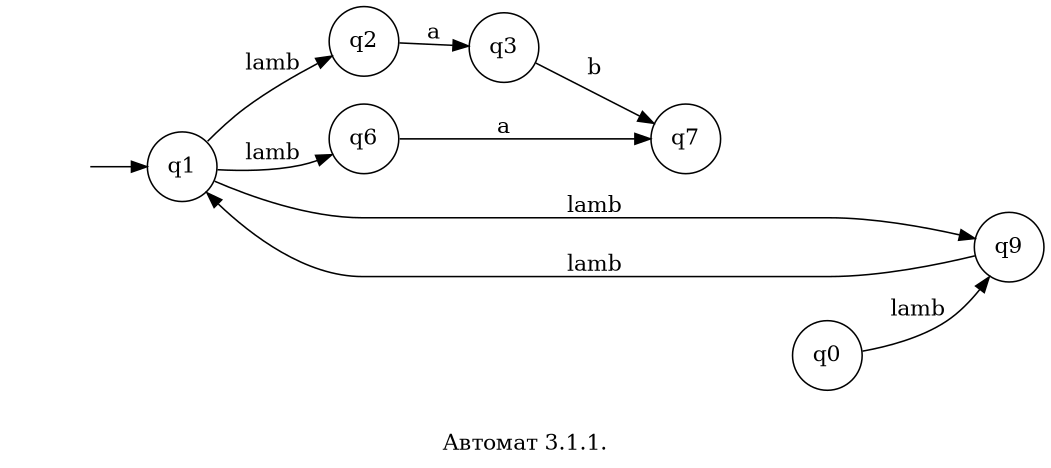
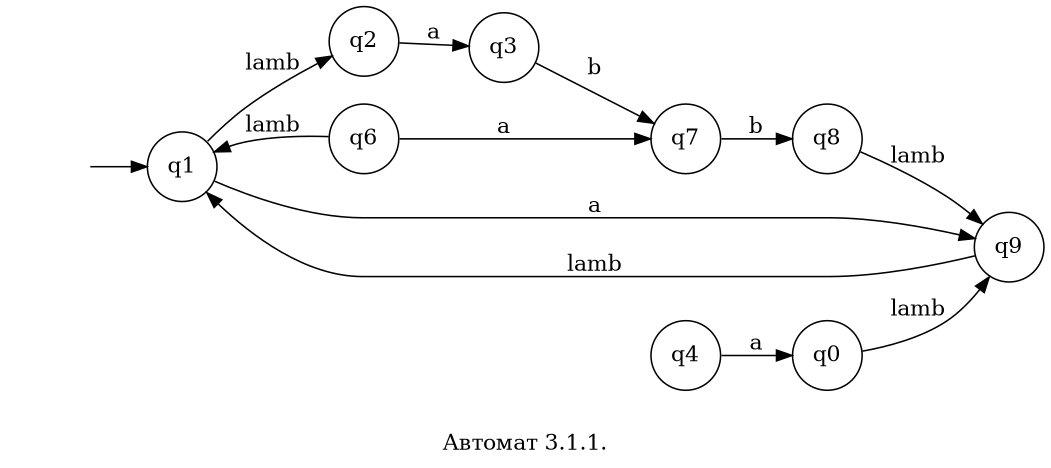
none -> (827, 139)
(268, 170) -> (278, 137)
(595, 206) -> (595, 206)
none -> (686, 355)
